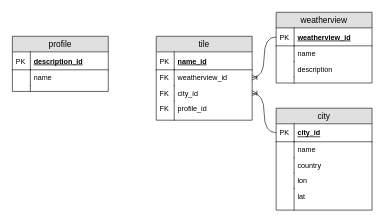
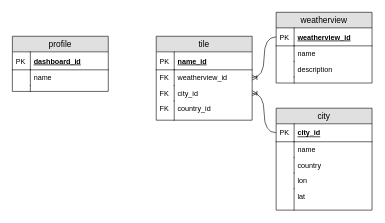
(59, 61) -> (57, 61)
(195, 109) -> (197, 109)
